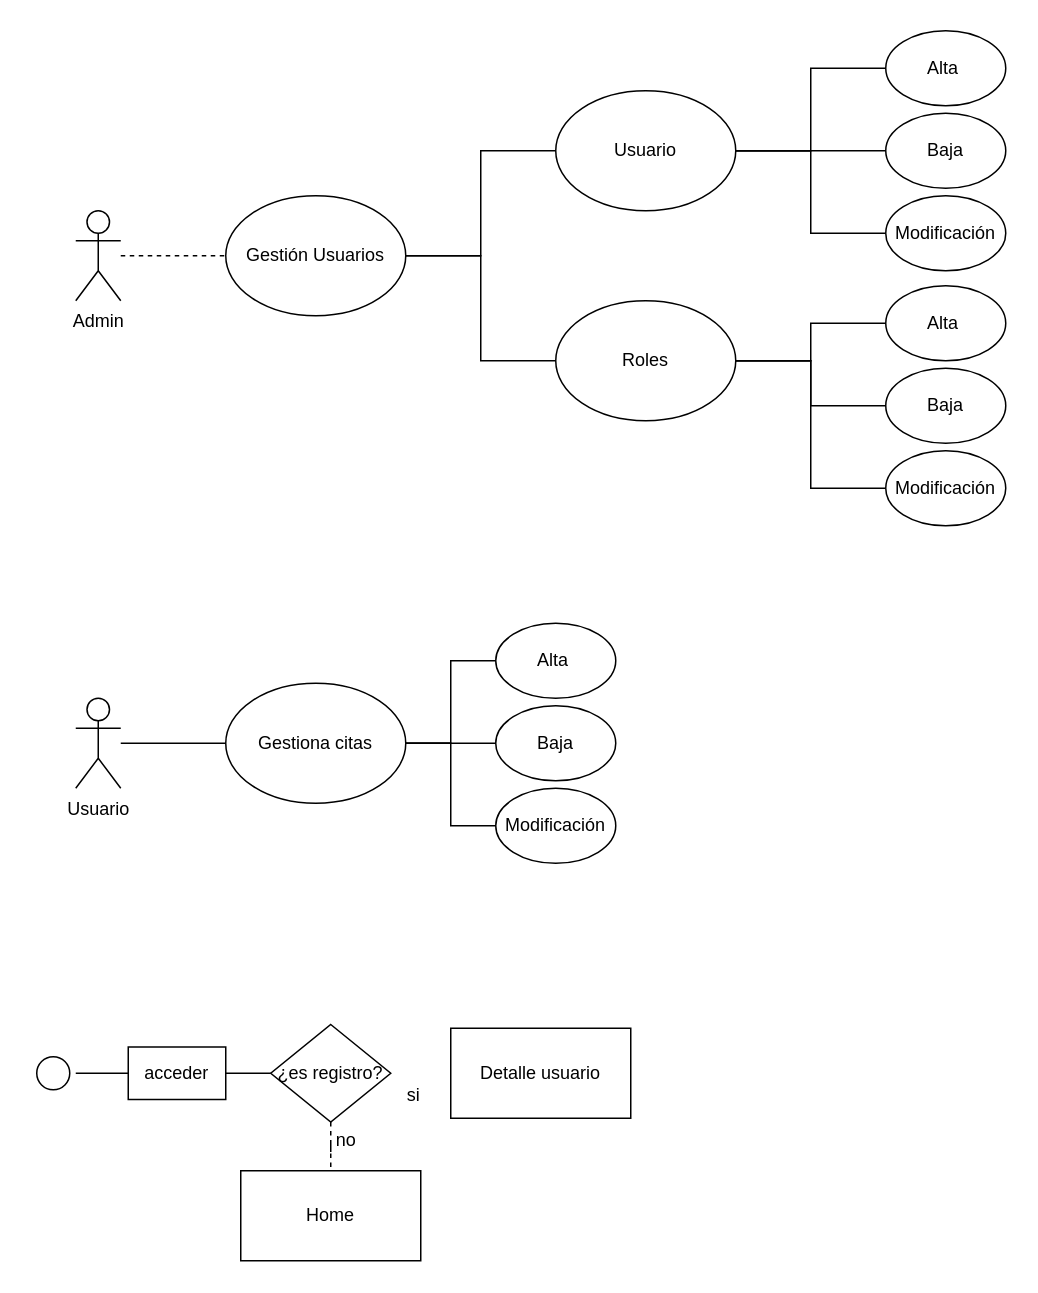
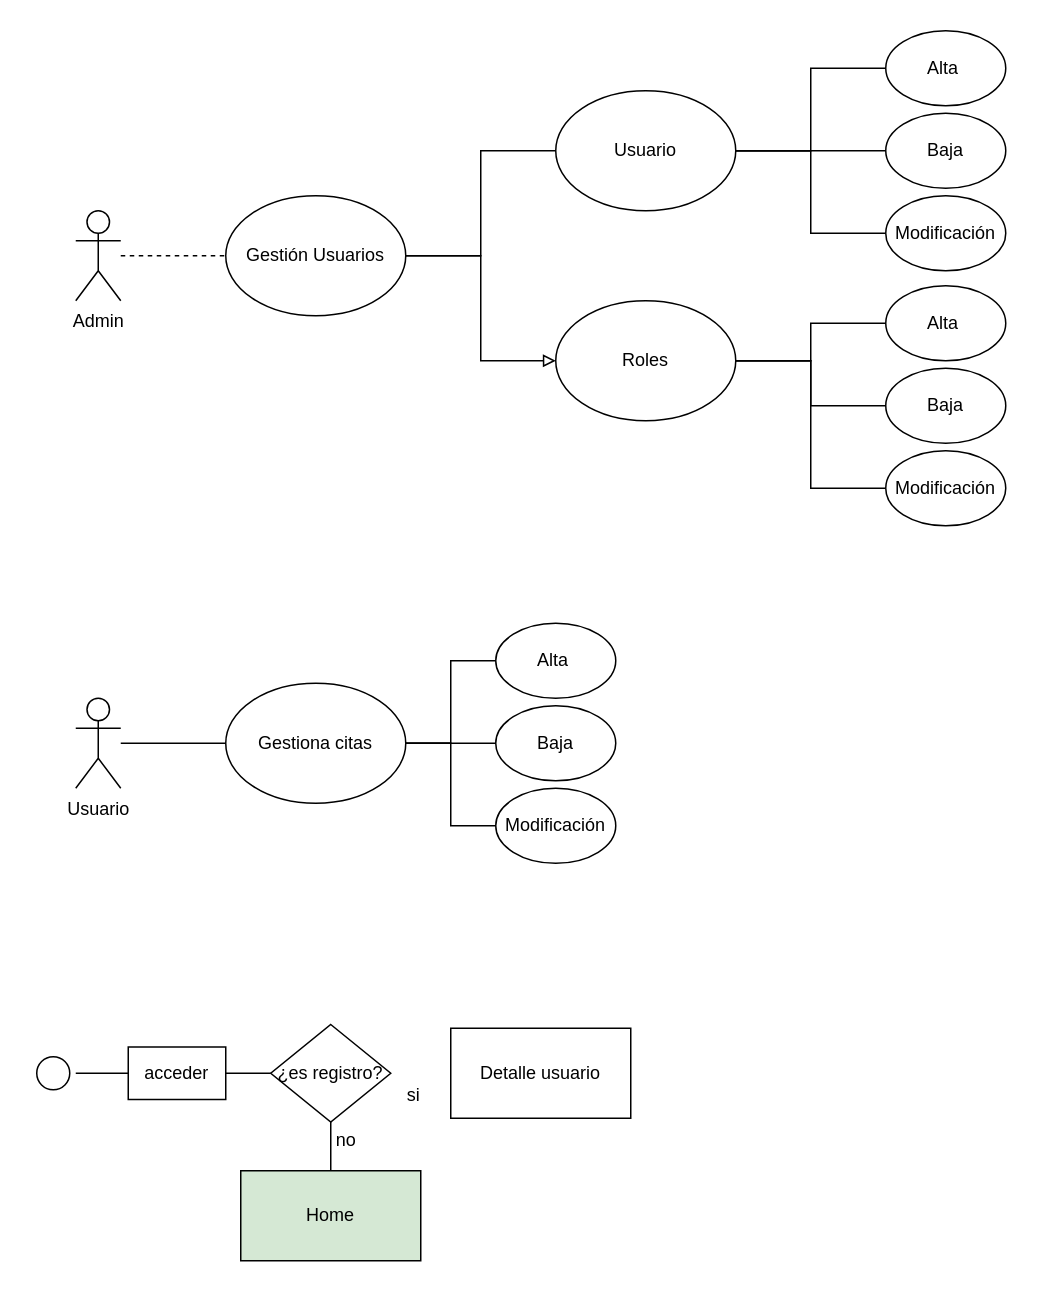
(547, 361) -> (542, 361)
(331, 1160) -> (331, 1160)
(331, 1216) -> (331, 1216)
